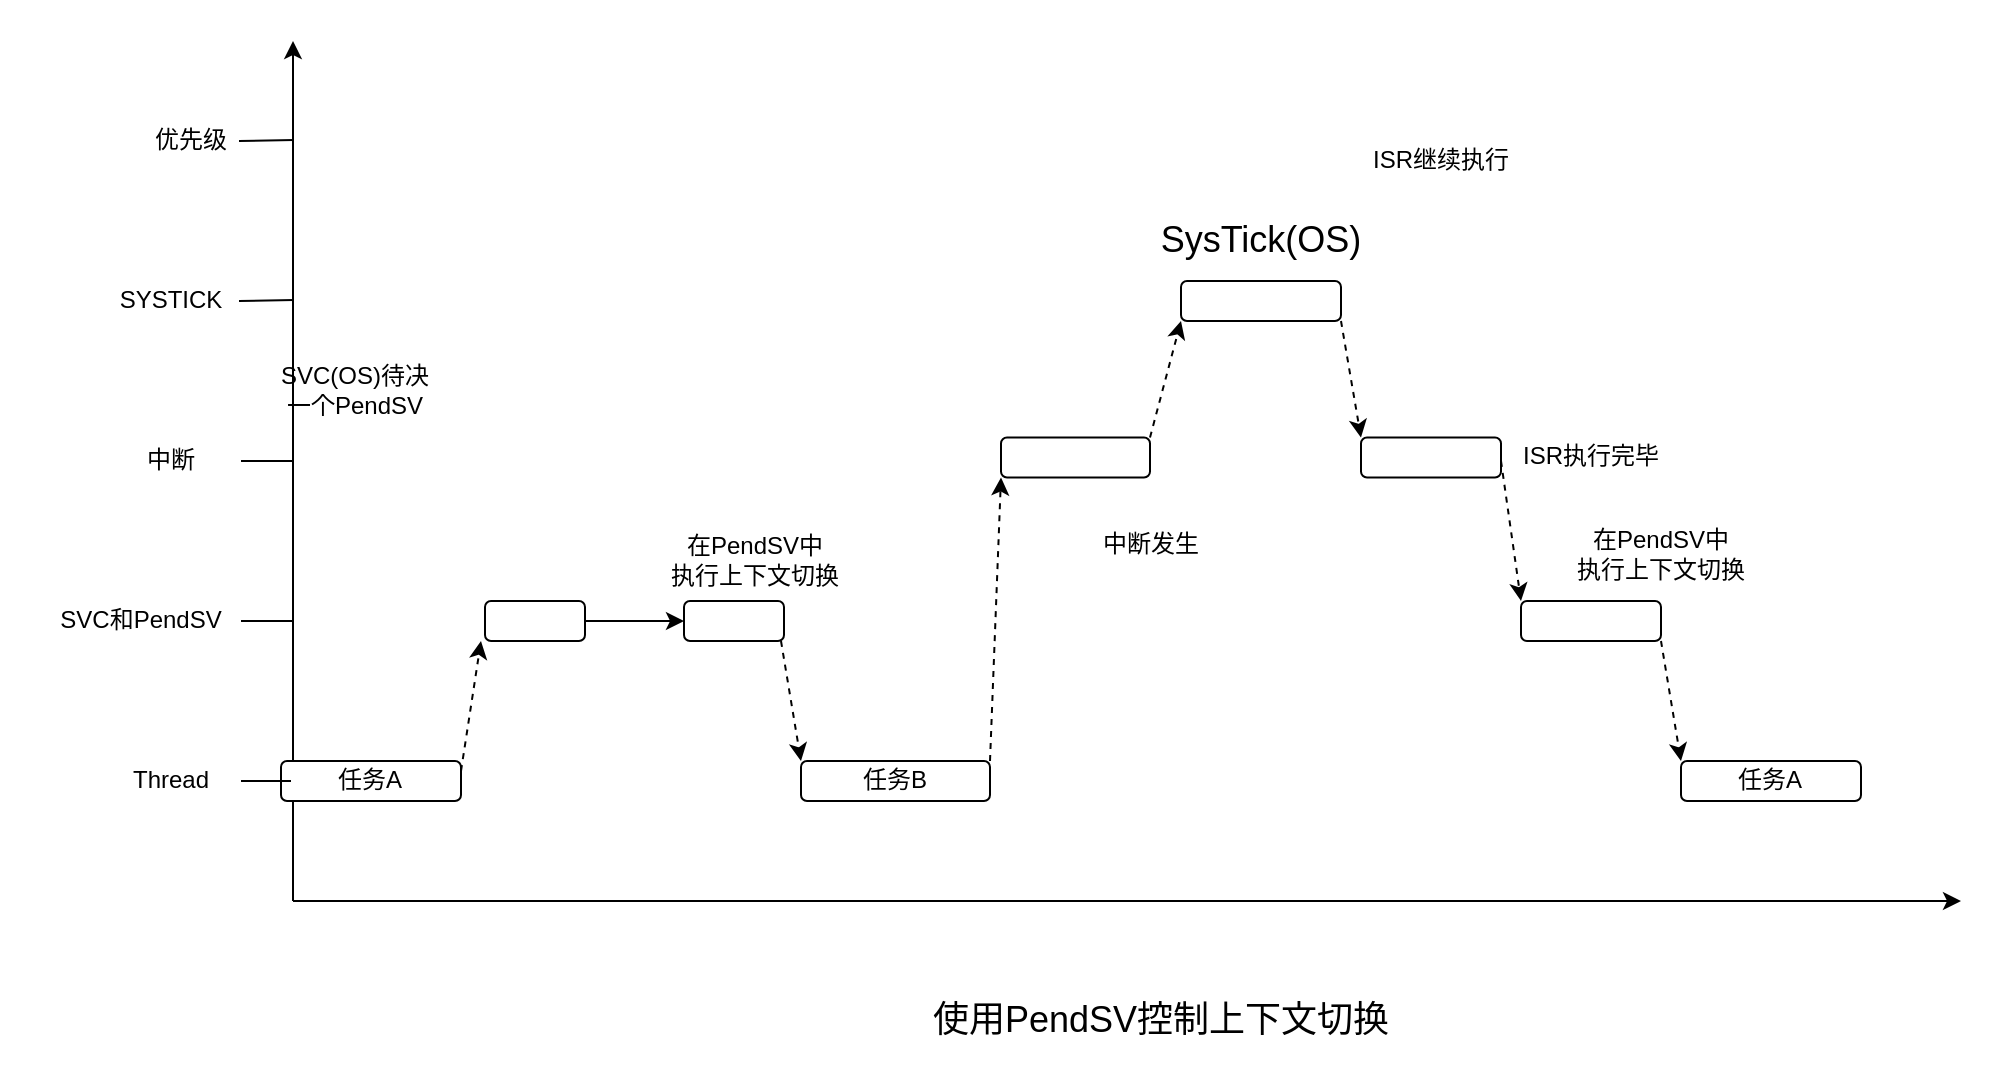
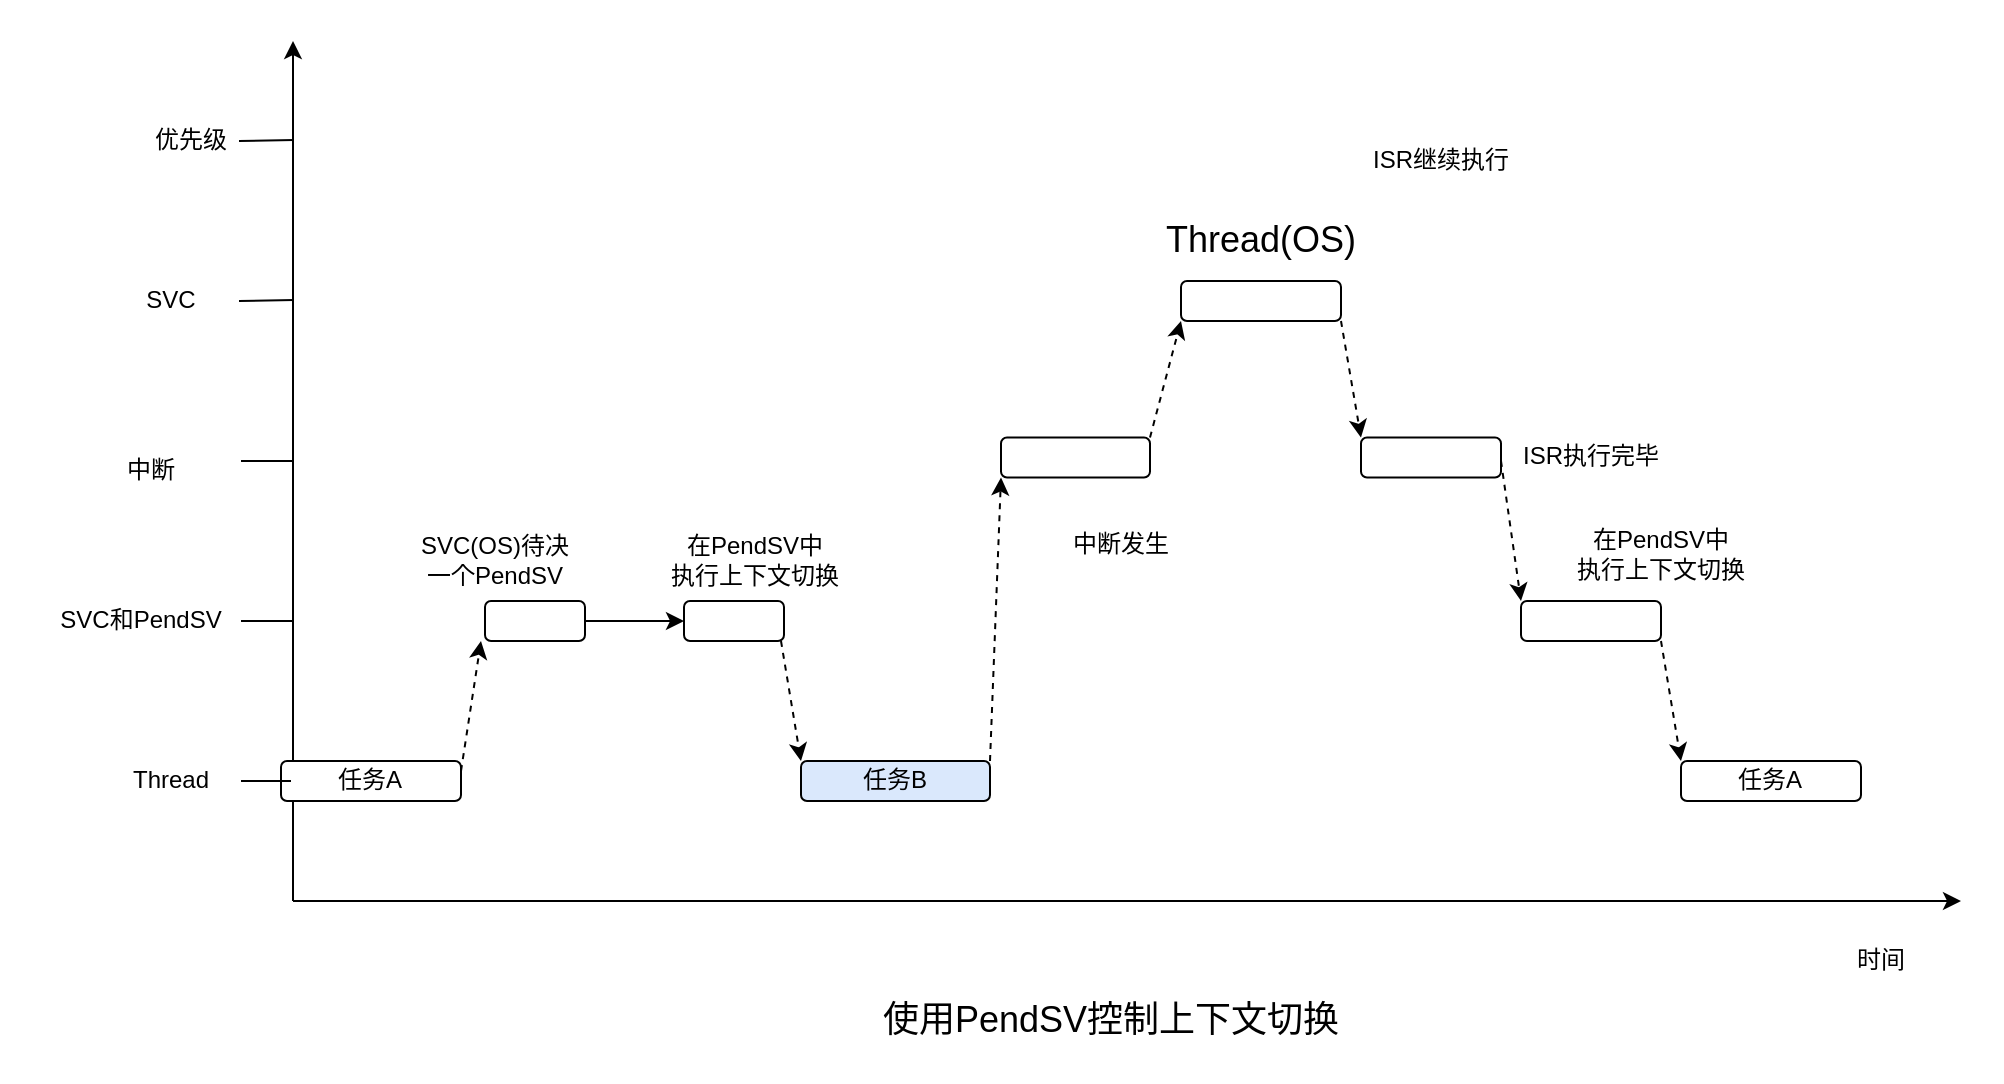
(1262, 241) -> (1262, 241)
(172, 301) -> (172, 301)
(355, 391) -> (495, 561)
(171, 461) -> (151, 471)
(1151, 545) -> (1121, 545)
(896, 781) -> (896, 781)
none -> (1881, 961)
(1161, 1021) -> (1111, 1021)
